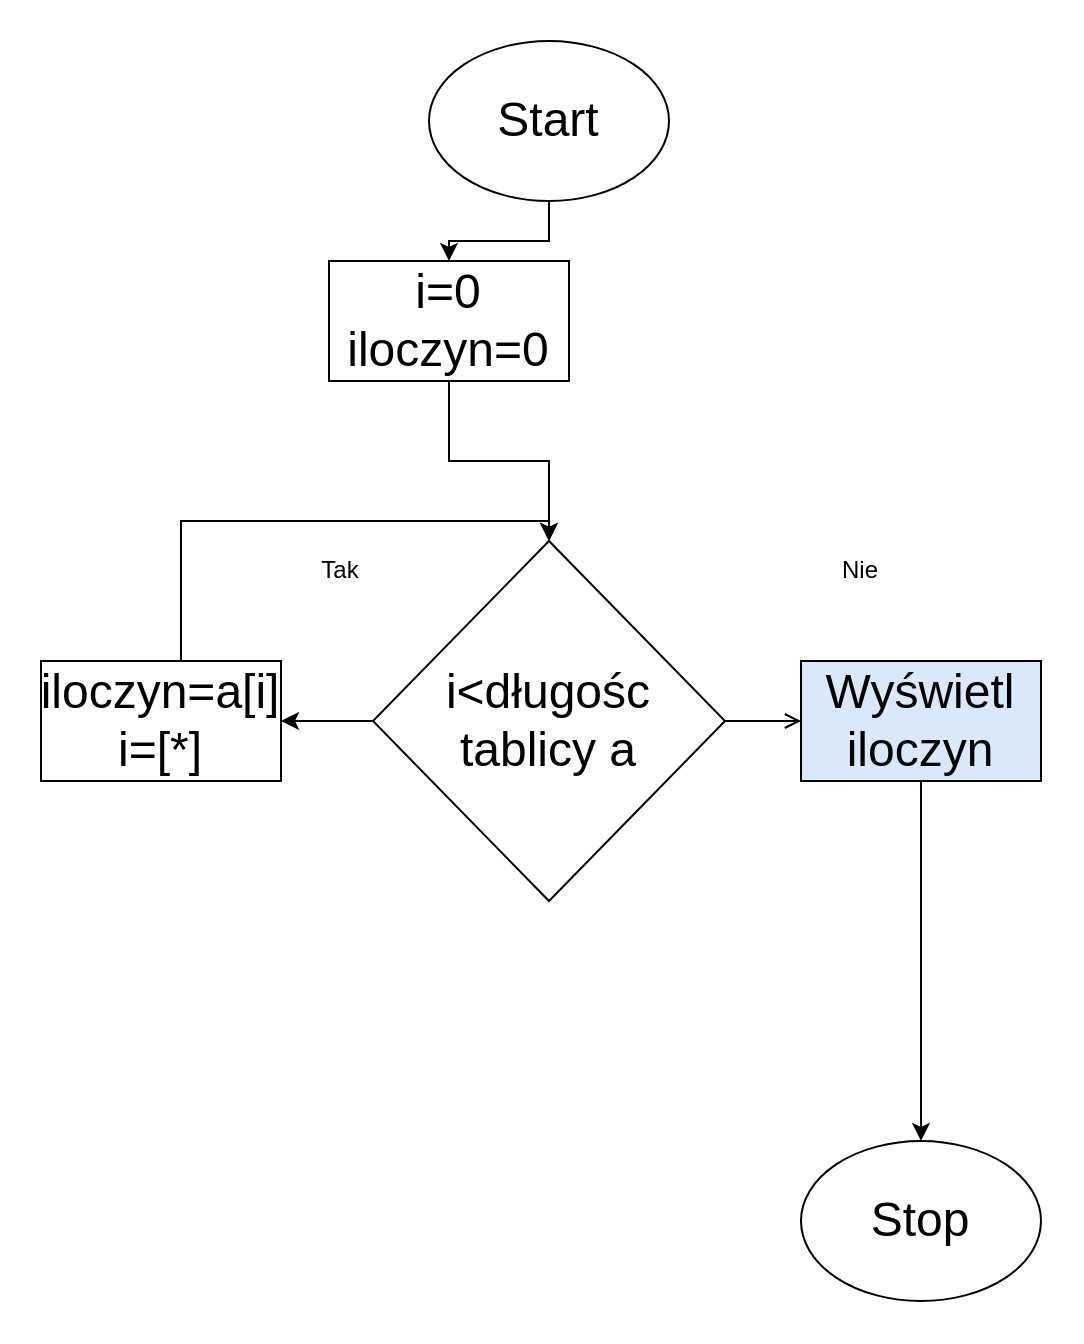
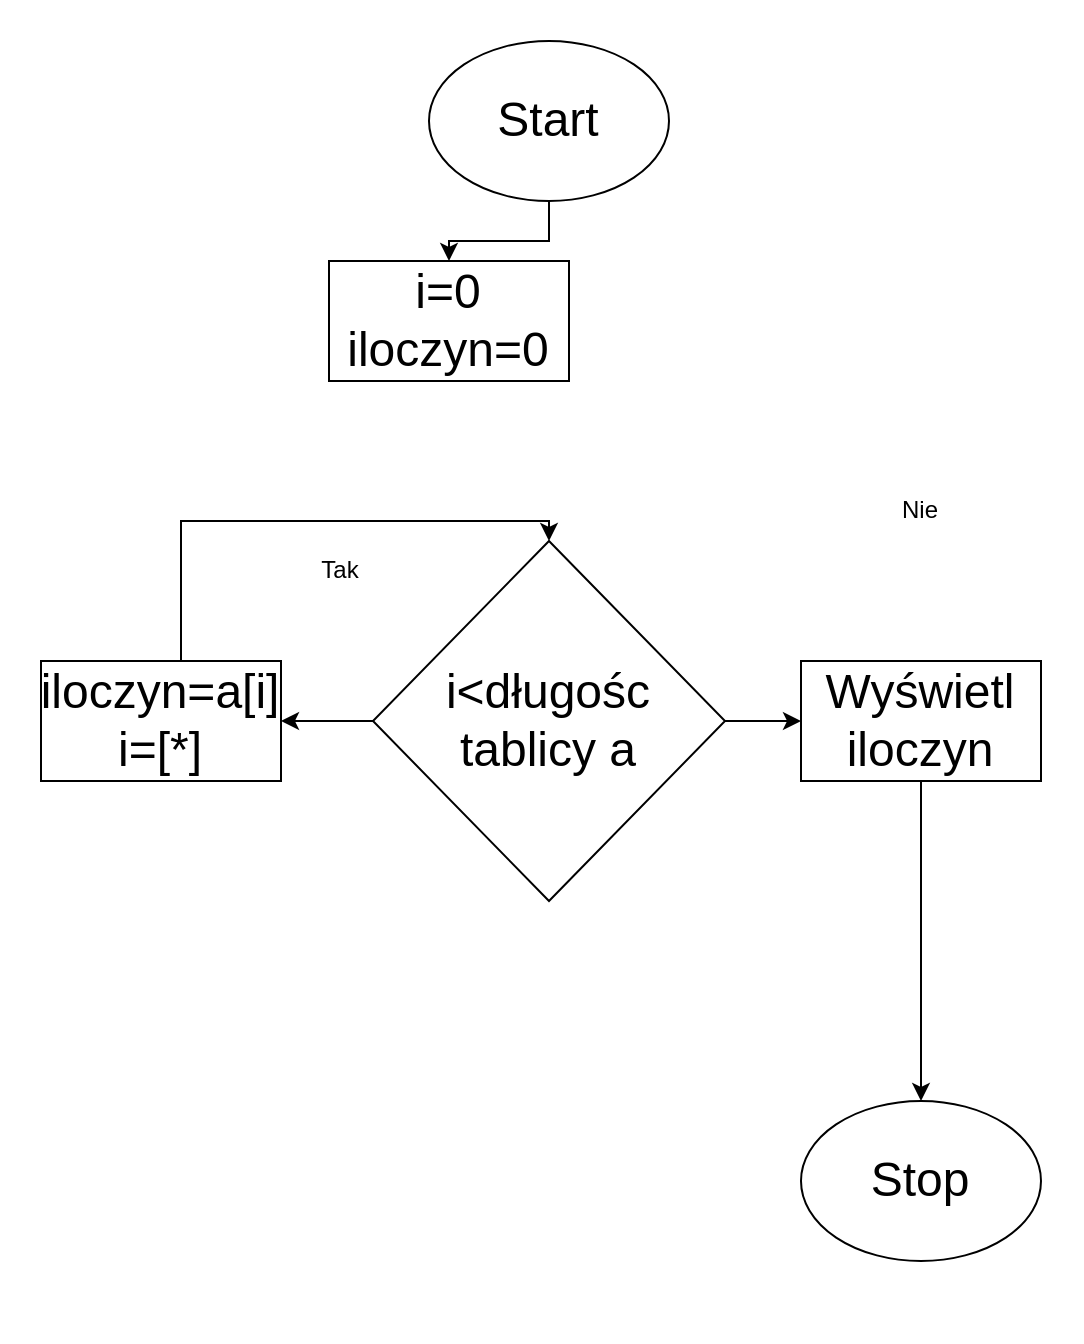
(487, 461) -> none
(861, 571) -> (921, 511)
(789, 721) -> (786, 721)
(921, 721) -> (921, 721)
(921, 1221) -> (921, 1181)
